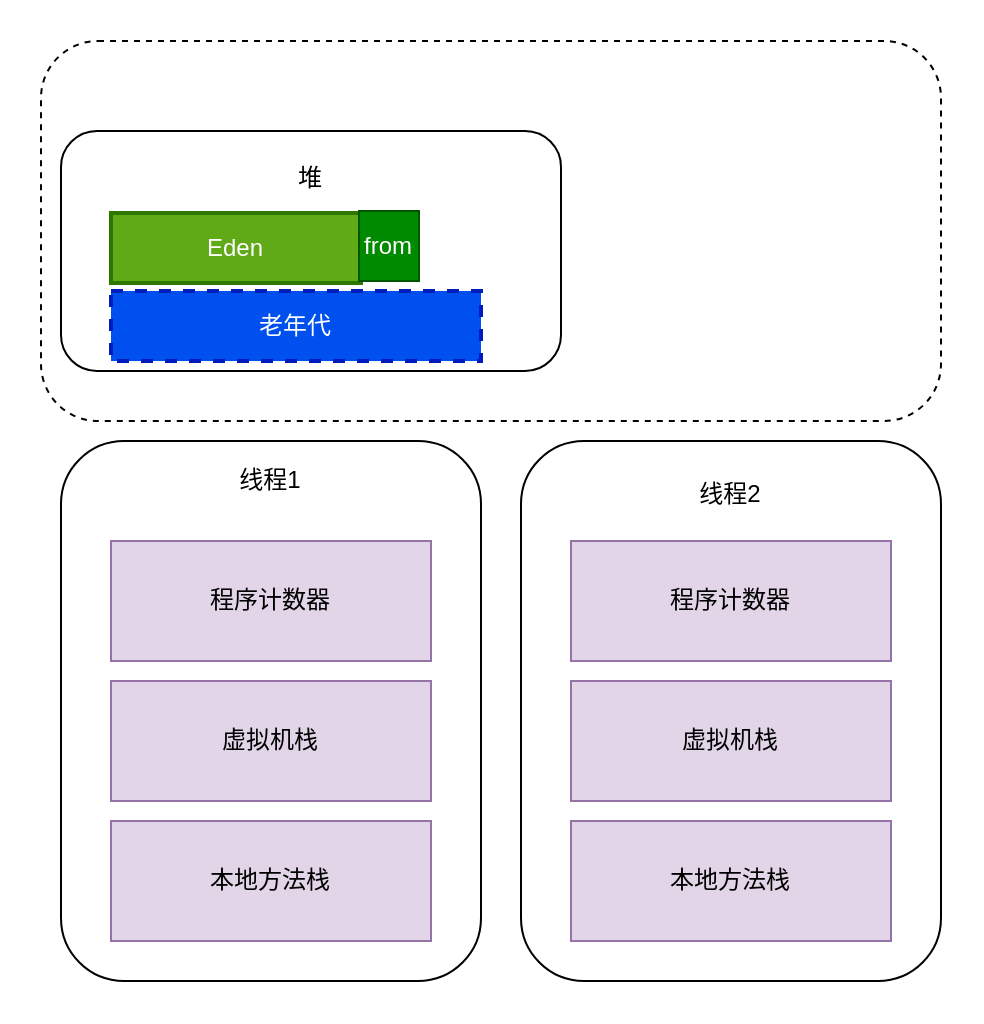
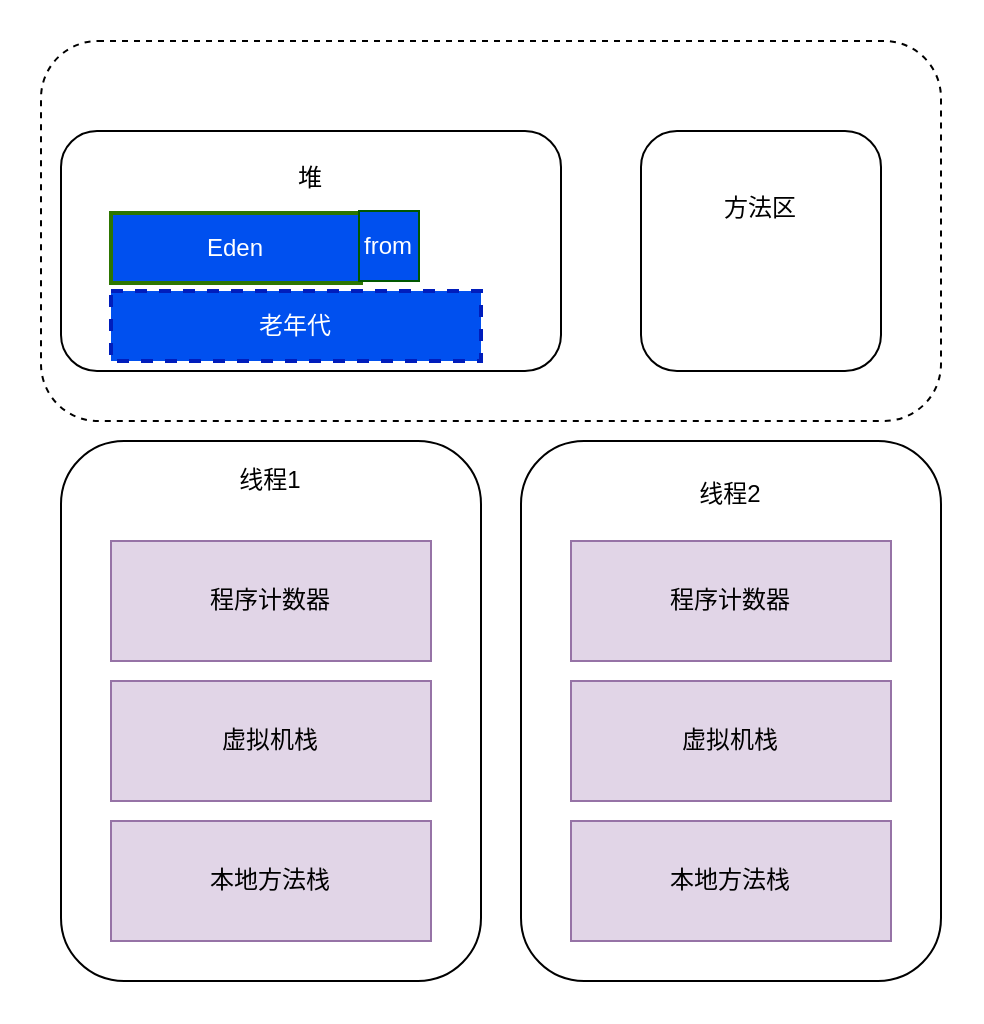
(389, 246) -> (389, 246)
(236, 248) -> (236, 248)
none -> (761, 251)
